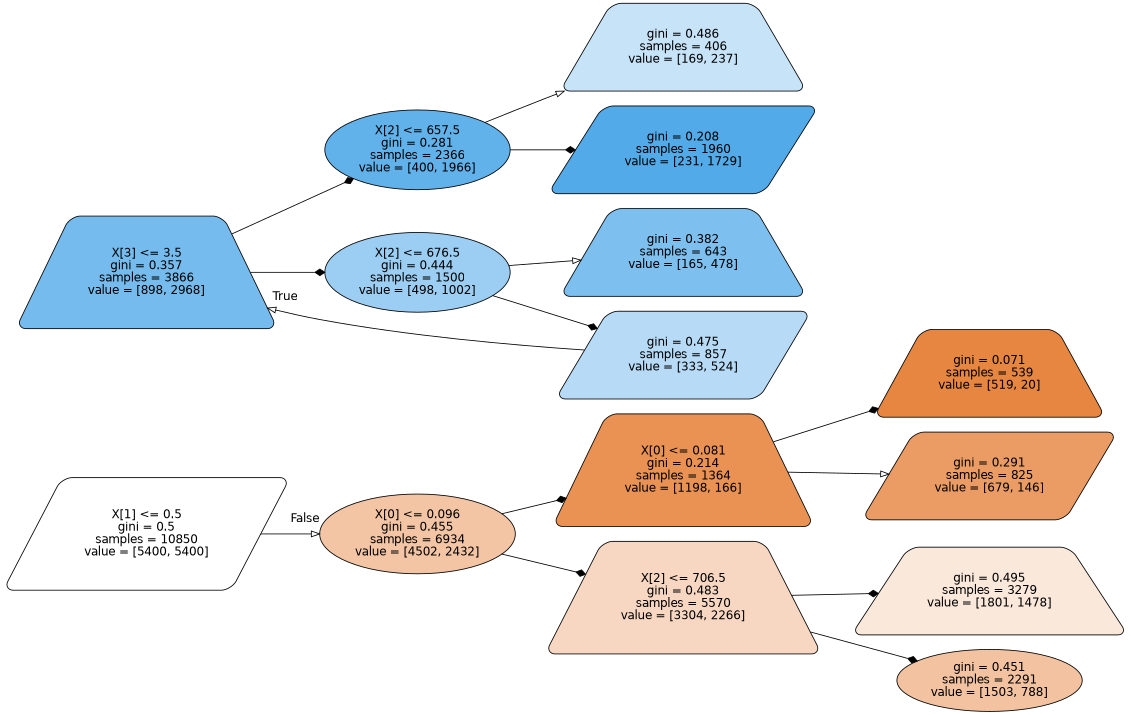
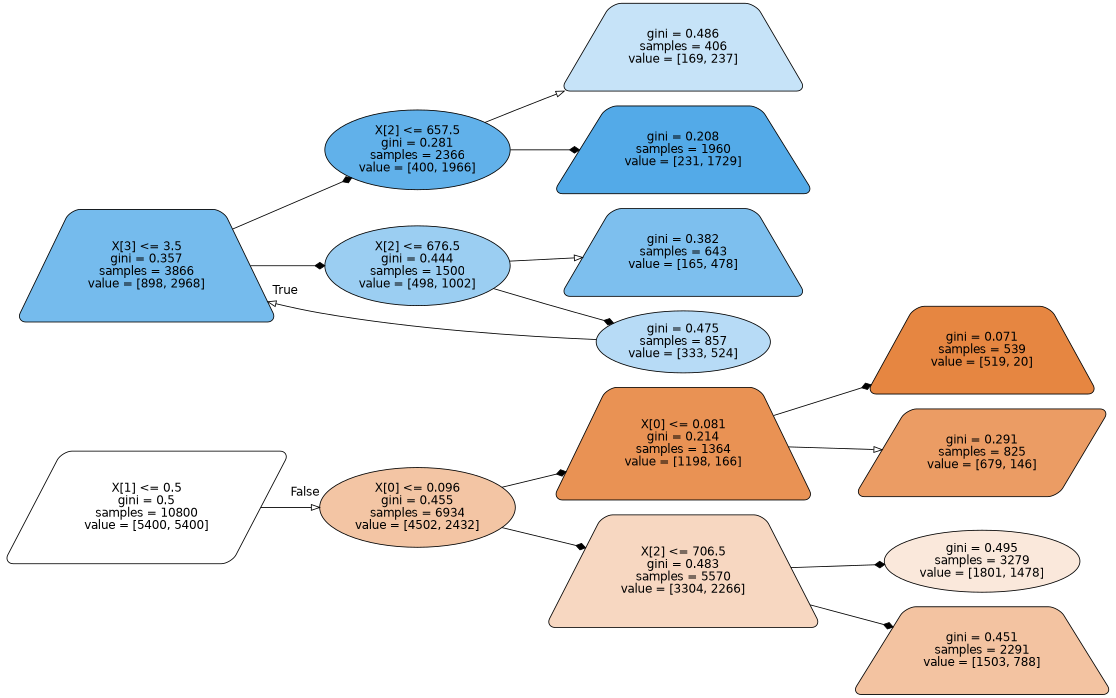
(683, 150) -> (683, 150)
(683, 355) -> (683, 342)
(147, 534) -> (147, 507)
(990, 591) -> (982, 561)
(990, 680) -> (982, 651)
